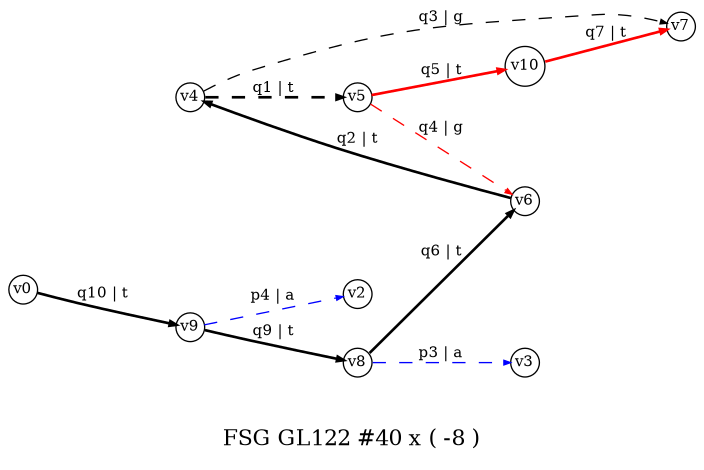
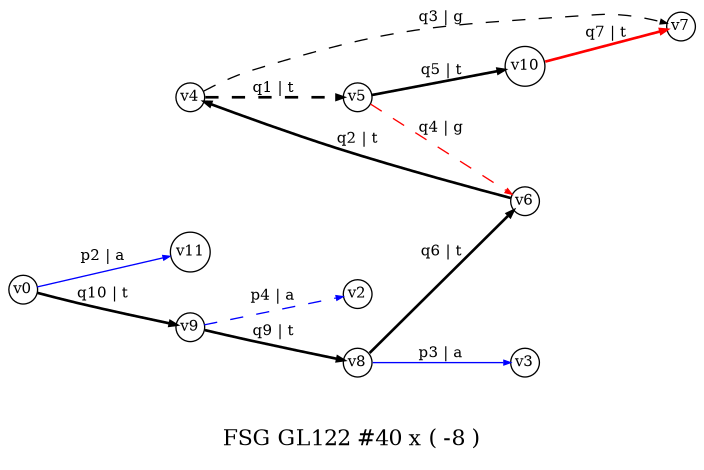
(435, 83) -> (435, 83)
none -> (190, 252)
(438, 363) -> (438, 363)
